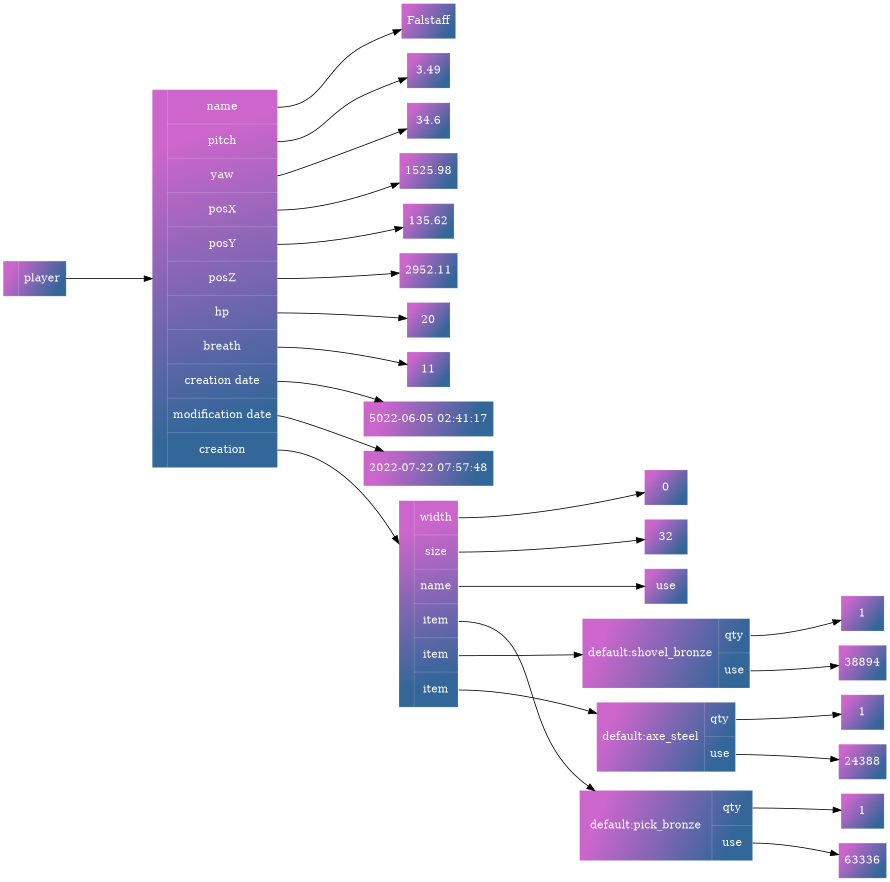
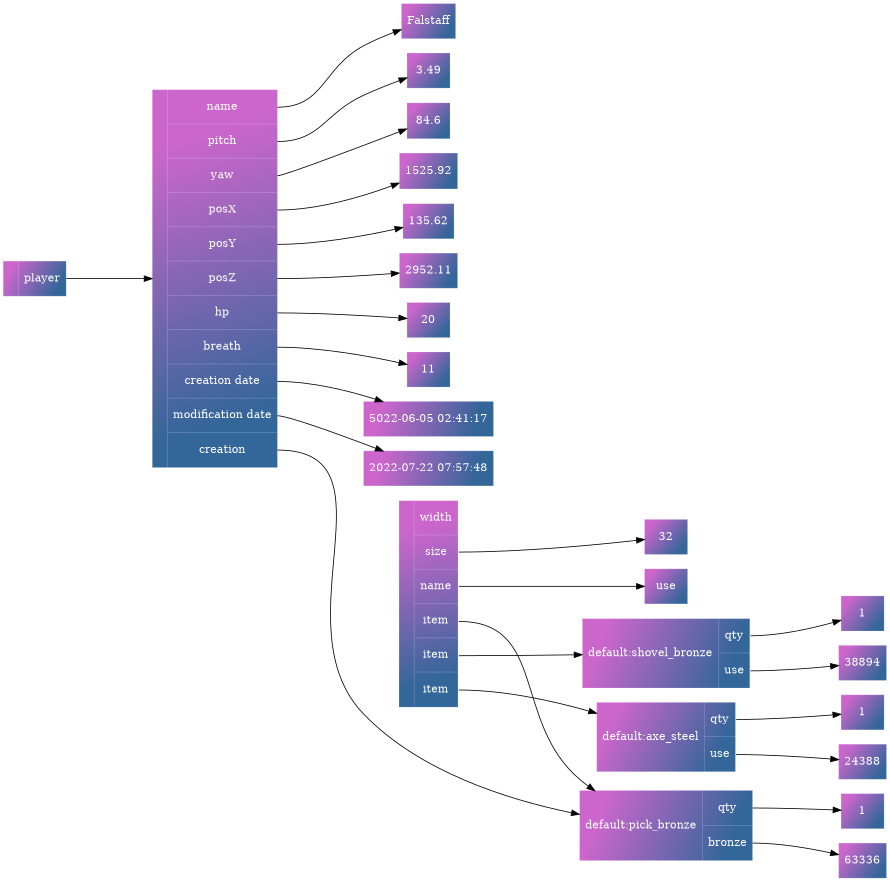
(429, 121) -> (429, 121)
(429, 171) -> (429, 171)
(346, 478) -> (344, 683)
(666, 488) -> none
(732, 843) -> (727, 843)
